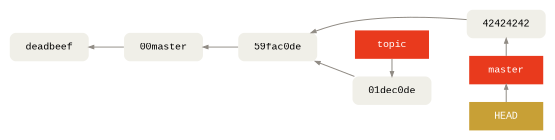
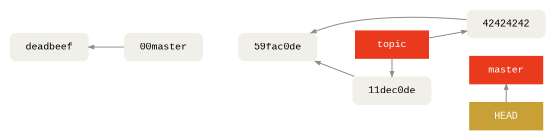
(223, 47) -> none
(506, 50) -> (445, 35)
(392, 91) -> (392, 91)
